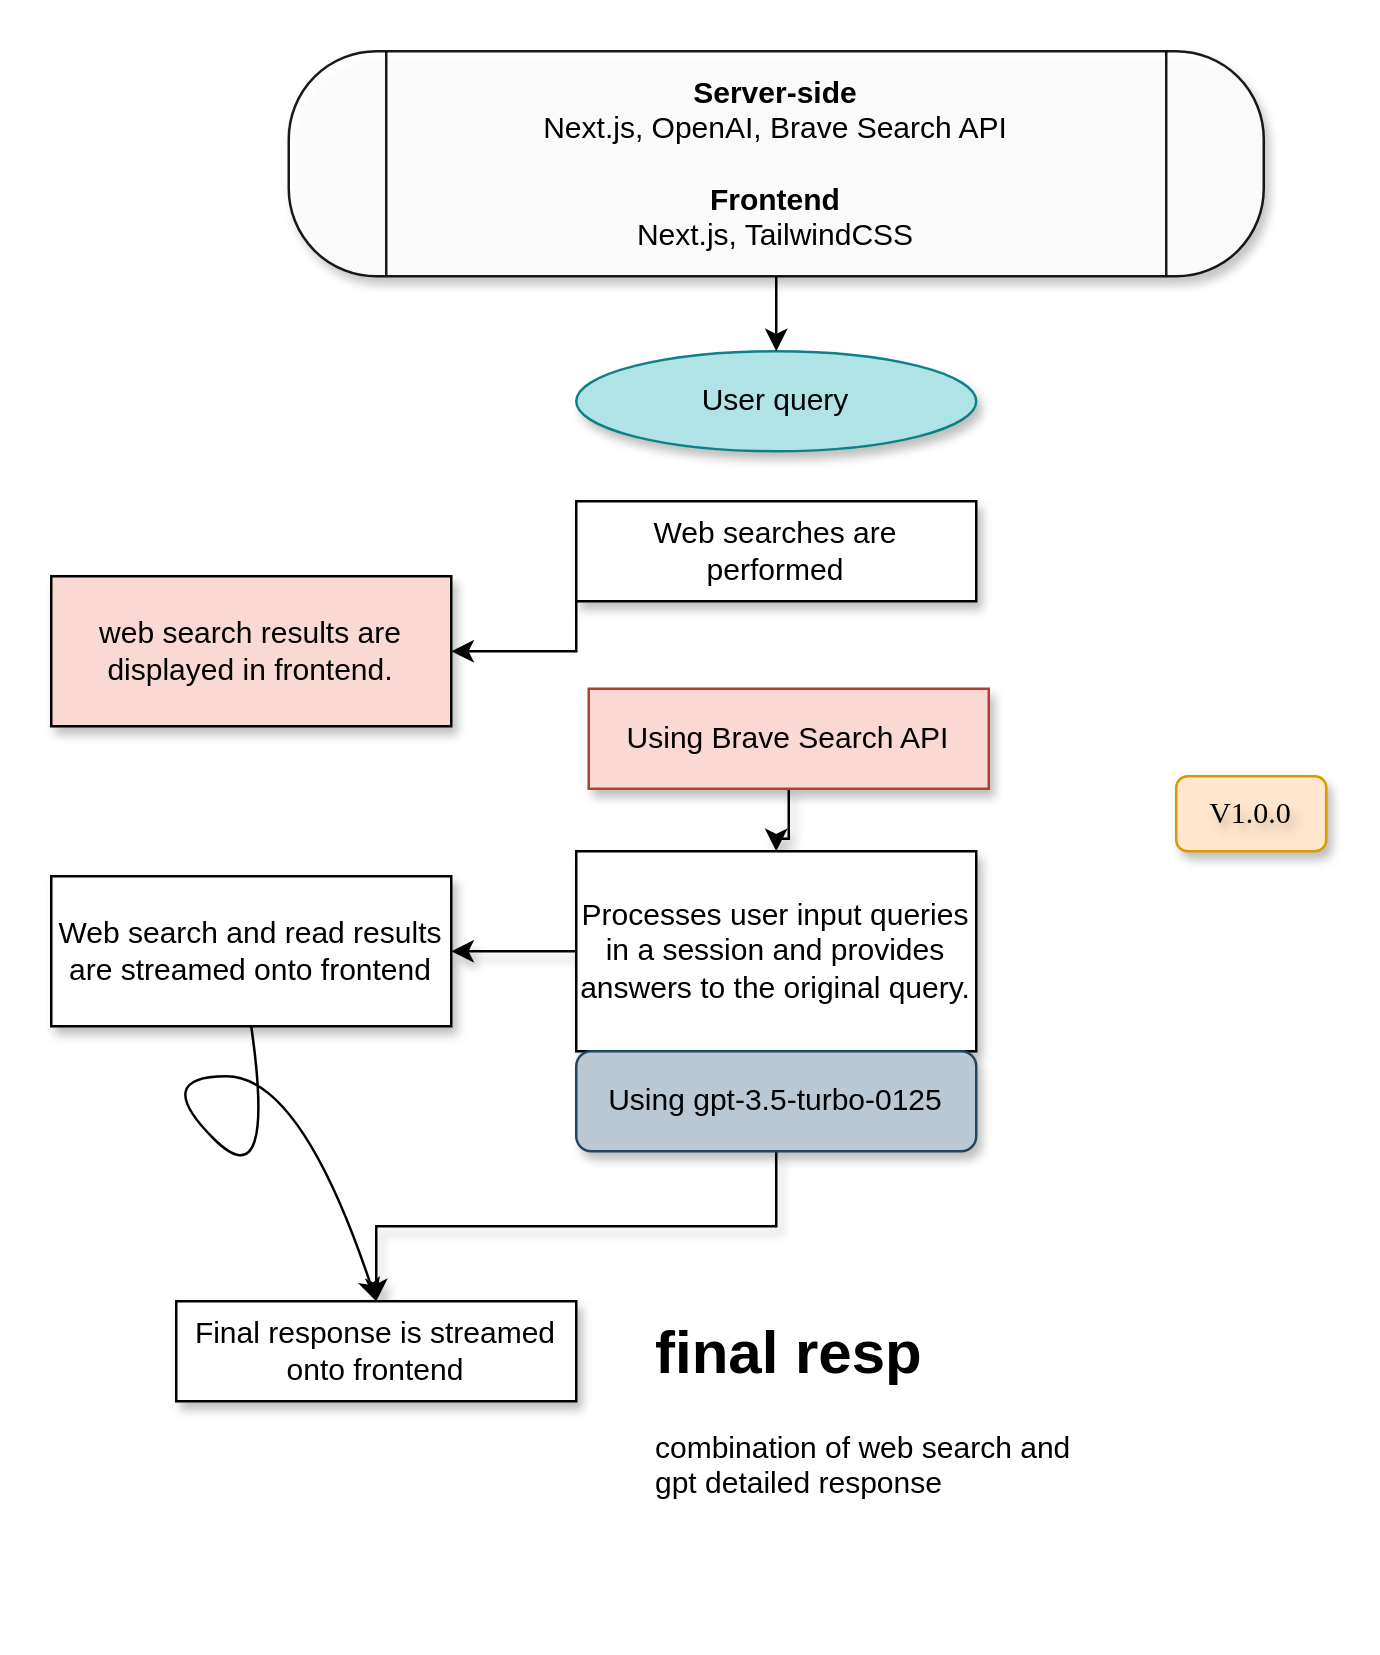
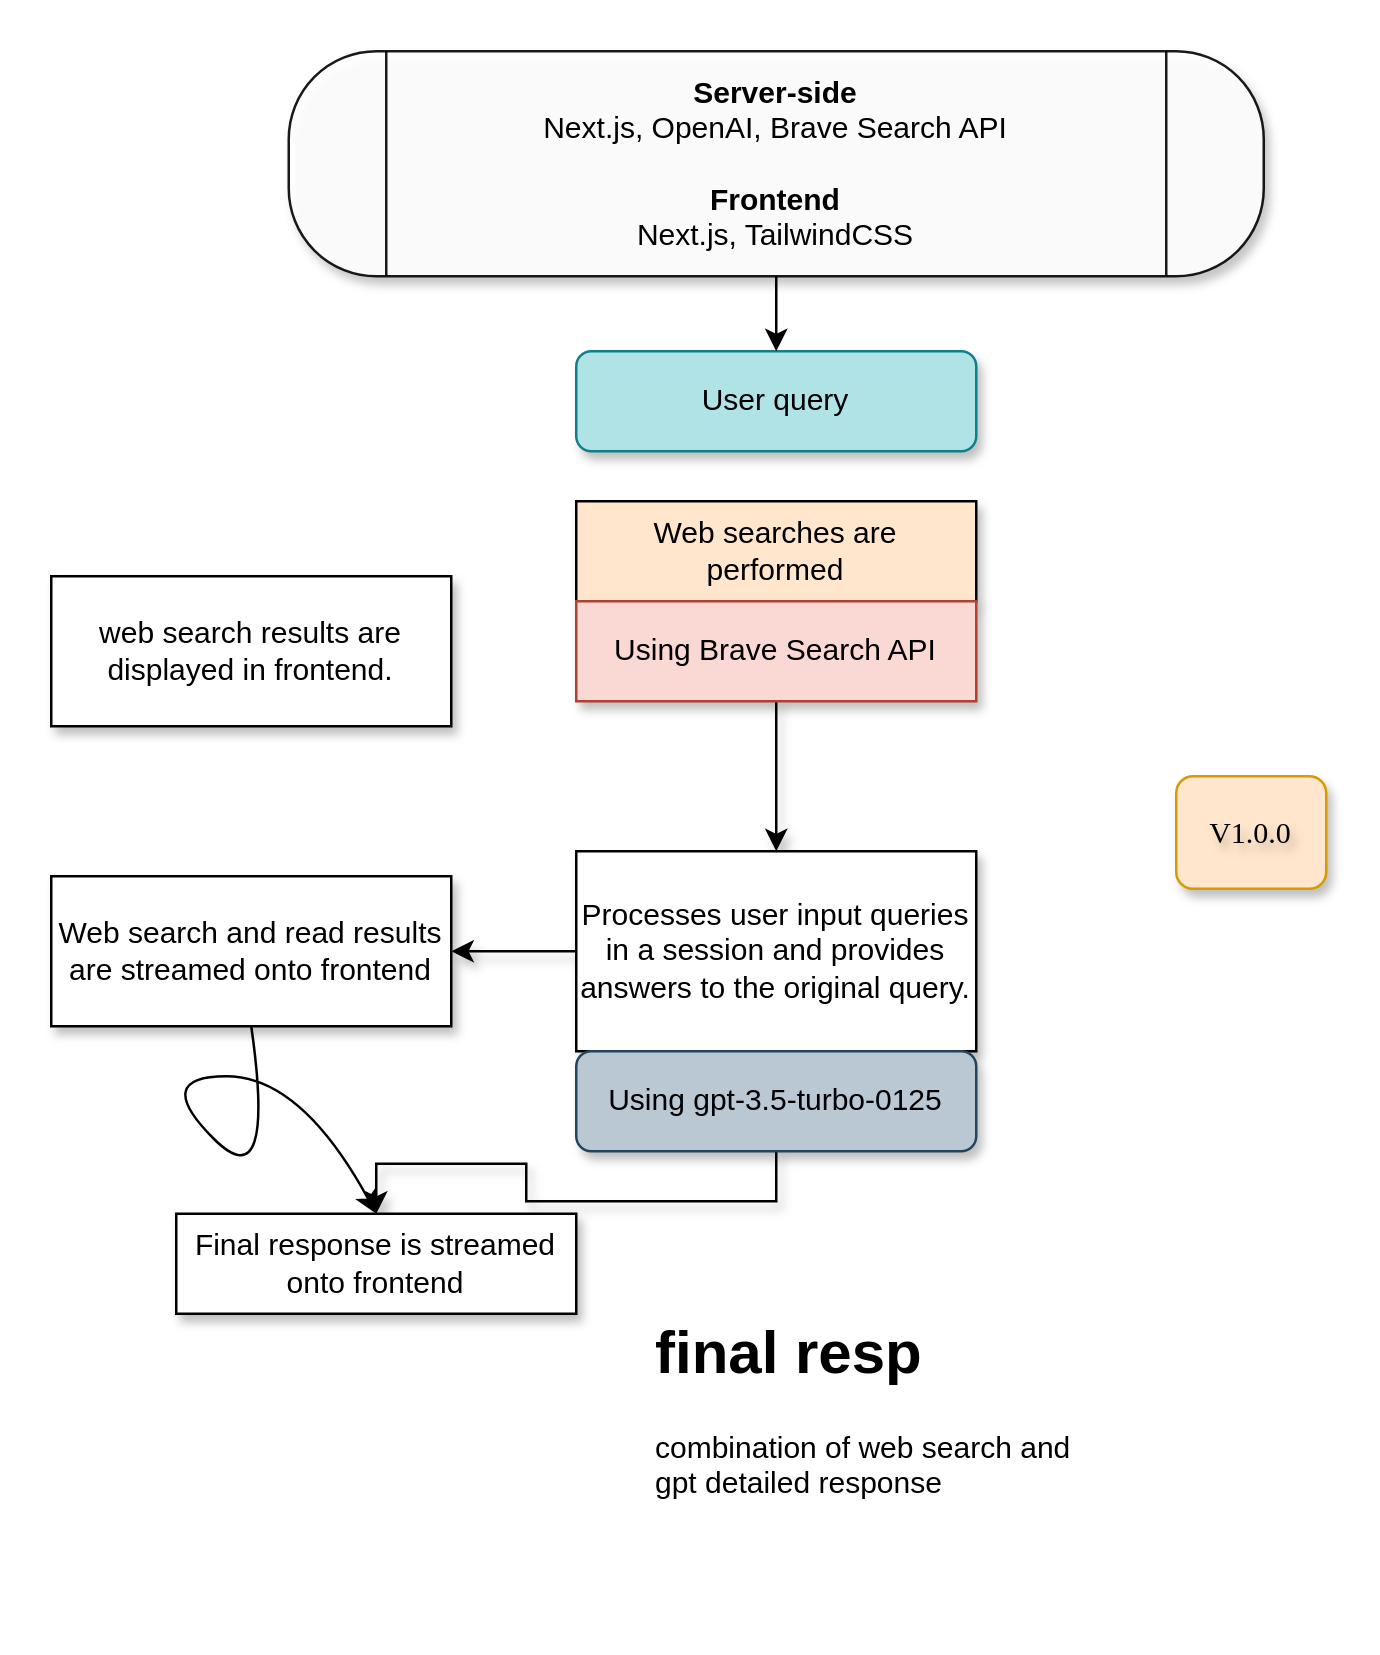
(776, 401) -> (776, 401)
(776, 551) -> (776, 551)
(251, 651) -> (251, 651)
(547, 651) -> none
(789, 739) -> (776, 651)
(1251, 814) -> (1251, 833)
(376, 1351) -> (376, 1264)
